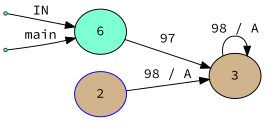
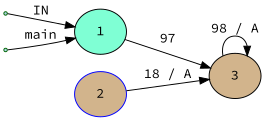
(101, 32) -> (101, 32)
(168, 74) -> (168, 74)
